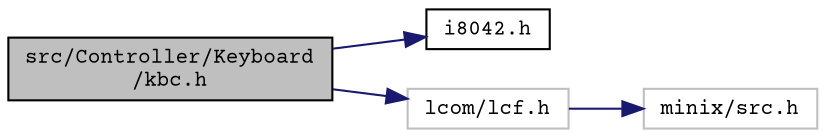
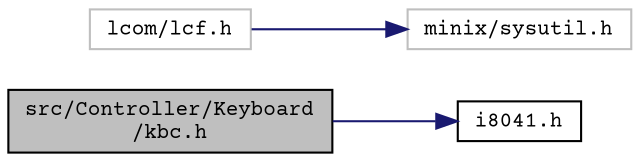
(488, 29) -> (519, 121)
(360, 93) -> none
(731, 109) -> (519, 29)
